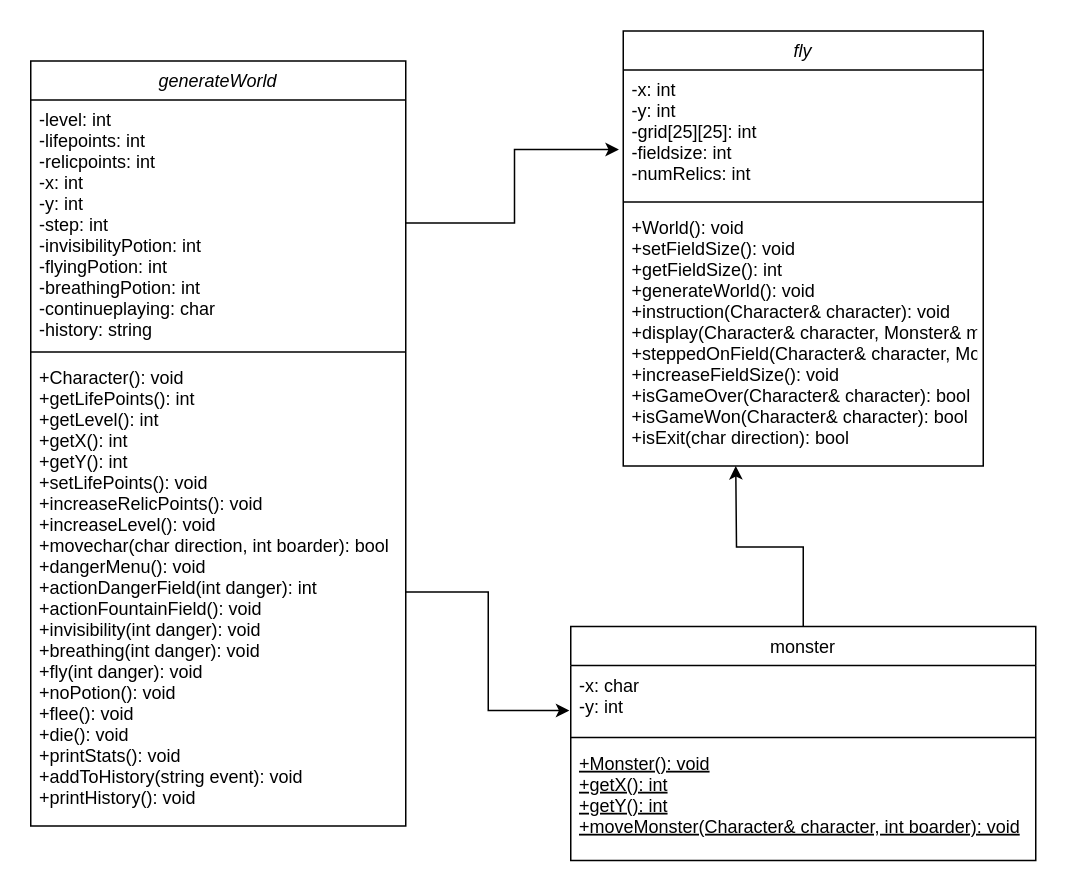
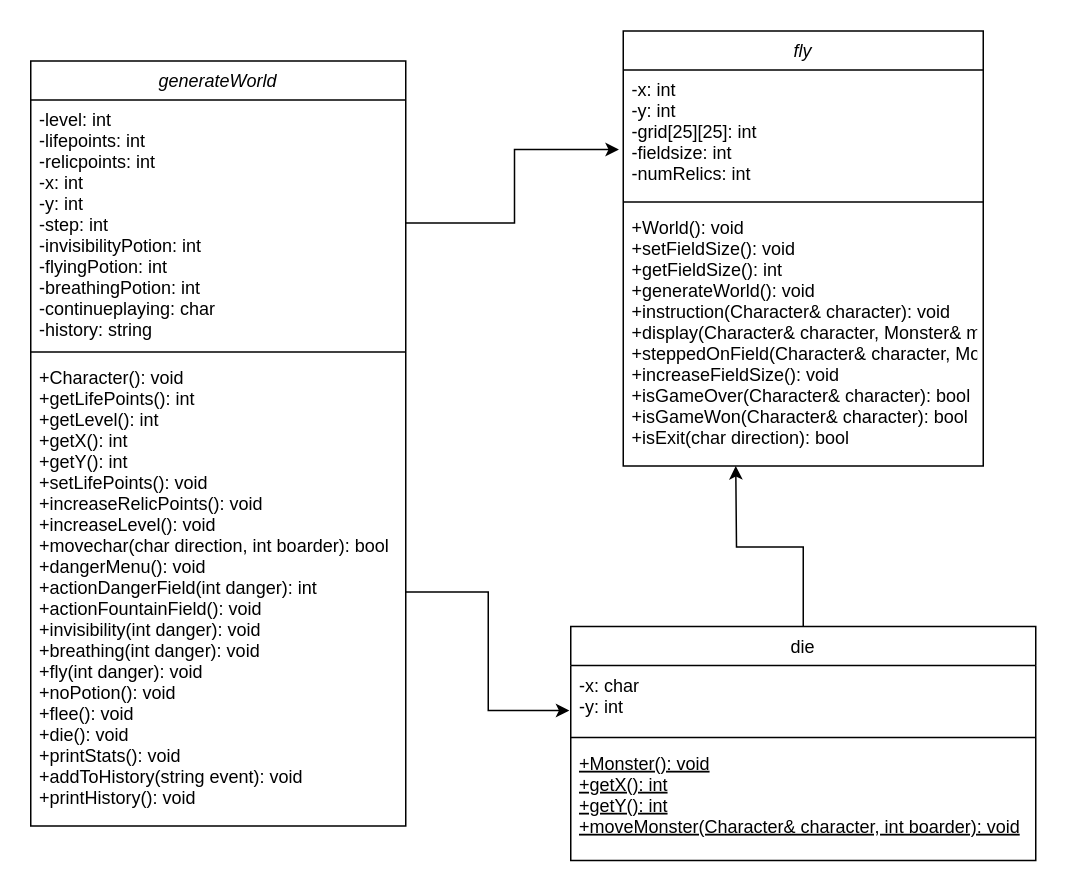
(803, 647) -> (803, 647)
